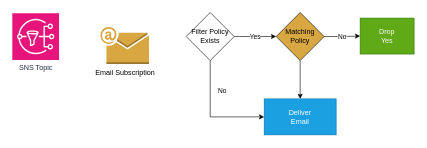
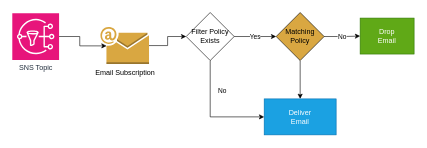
none -> (70, 36)
(387, 36) -> (387, 36)
none -> (168, 43)
